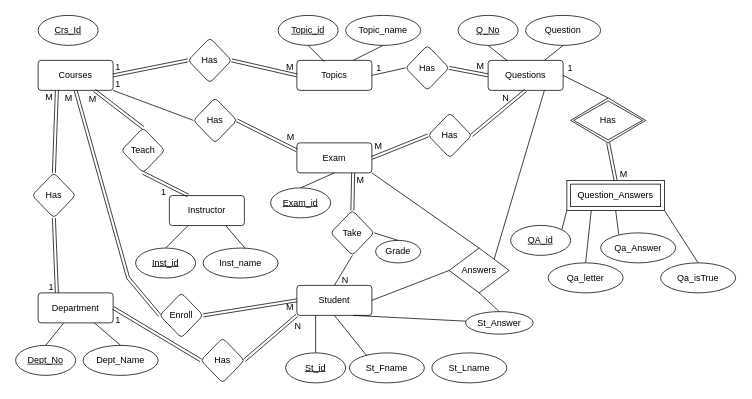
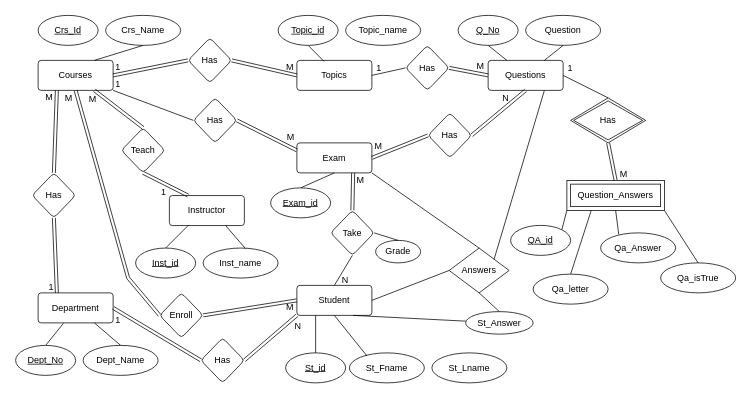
none -> (143, 30)
none -> (118, 53)
(367, 53) -> none
(585, 278) -> (570, 289)
